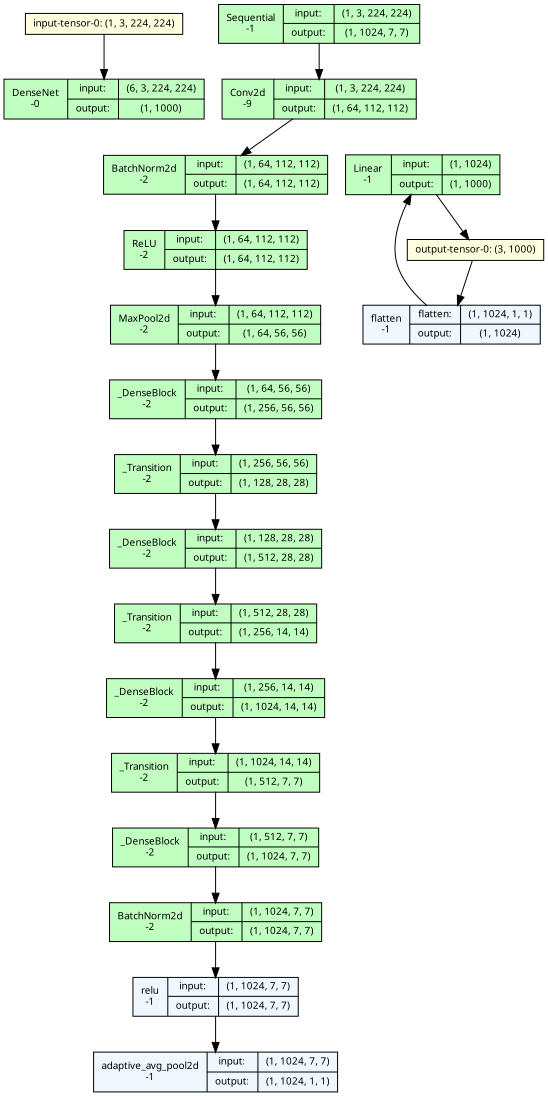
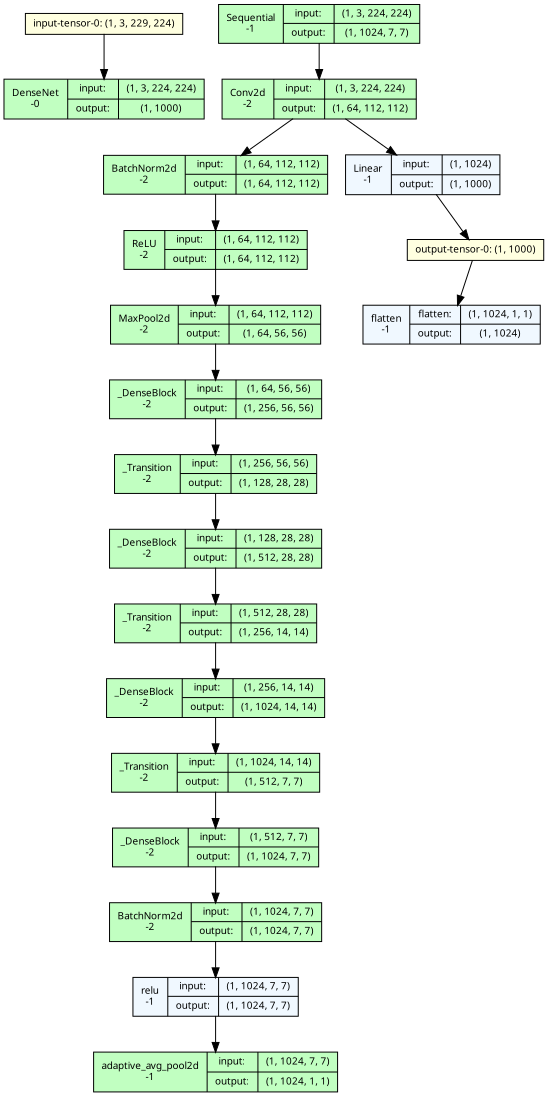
(104, 24) -> (104, 24)
(161, 89) -> (161, 89)
(248, 104) -> (248, 104)
(423, 175) -> (423, 175)
(476, 250) -> (476, 250)
(396, 259) -> (367, 134)
(216, 1072) -> (216, 1072)
